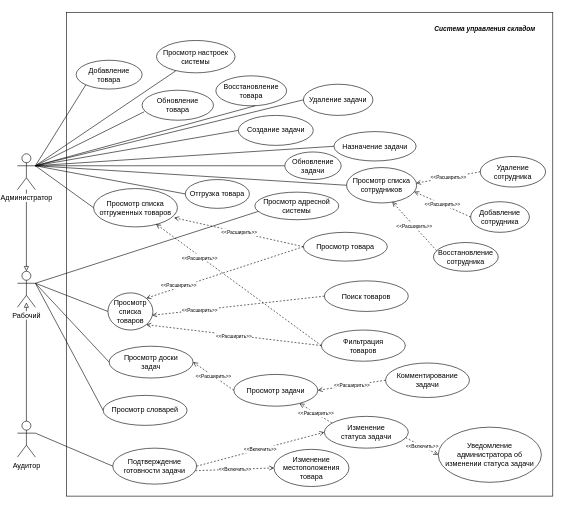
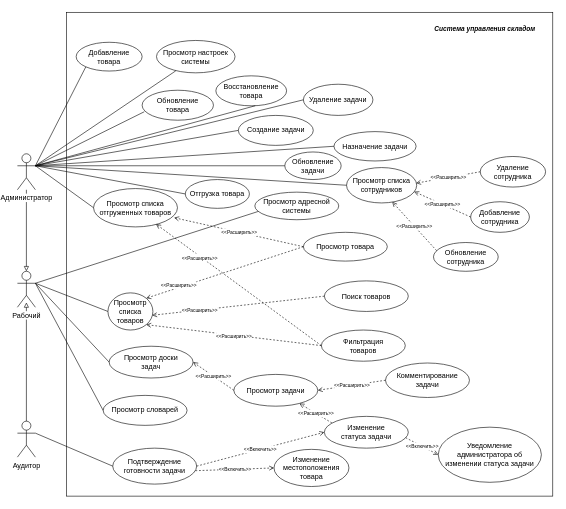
(109, 75) -> (109, 57)
(466, 257) -> (466, 257)
